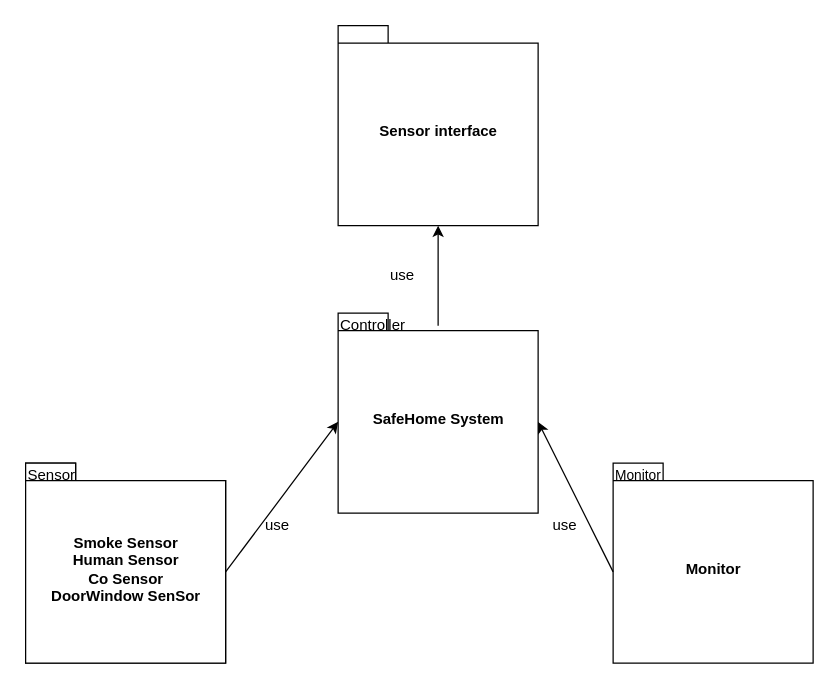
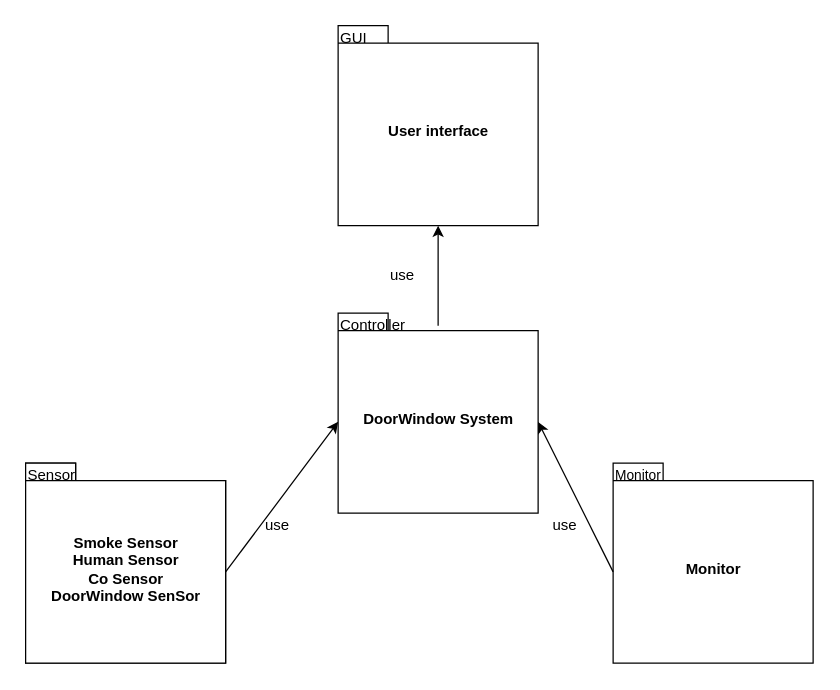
none -> (363, 38)
(439, 132) -> (439, 132)
(439, 419) -> (439, 419)
